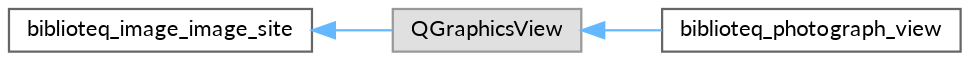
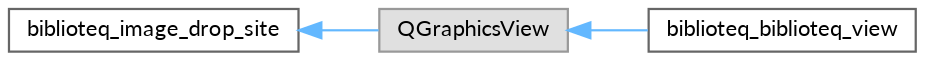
(160, 30) -> (154, 30)
(811, 30) -> (782, 30)
